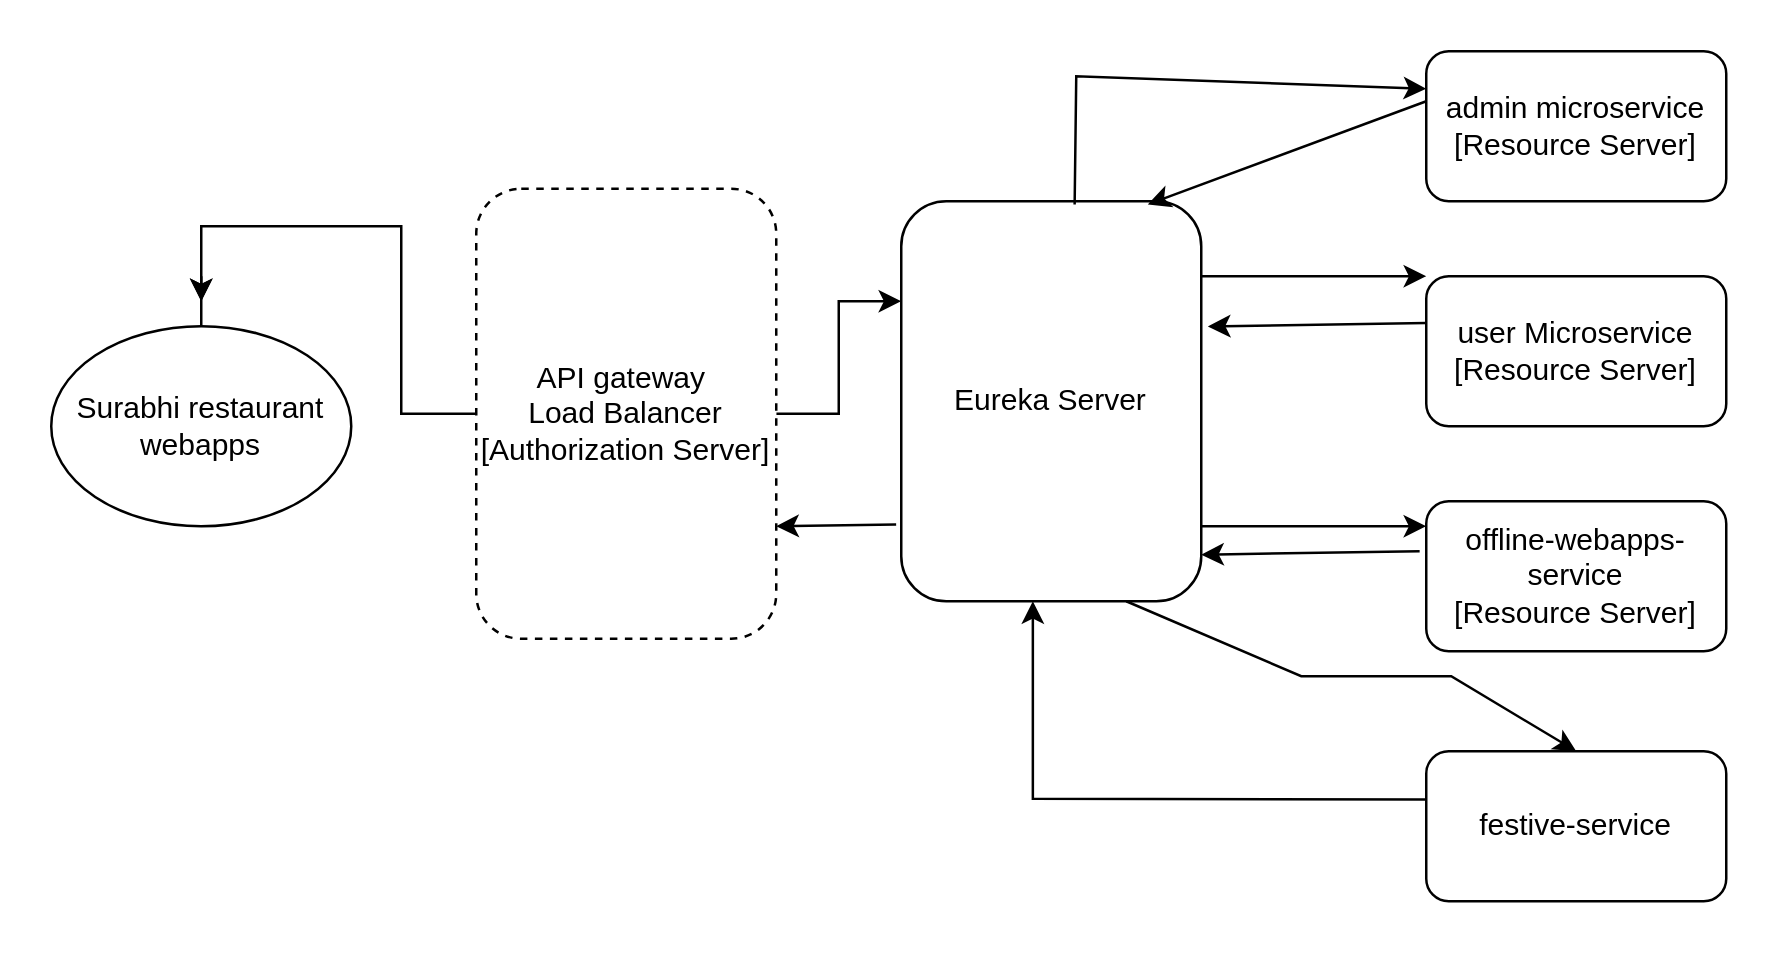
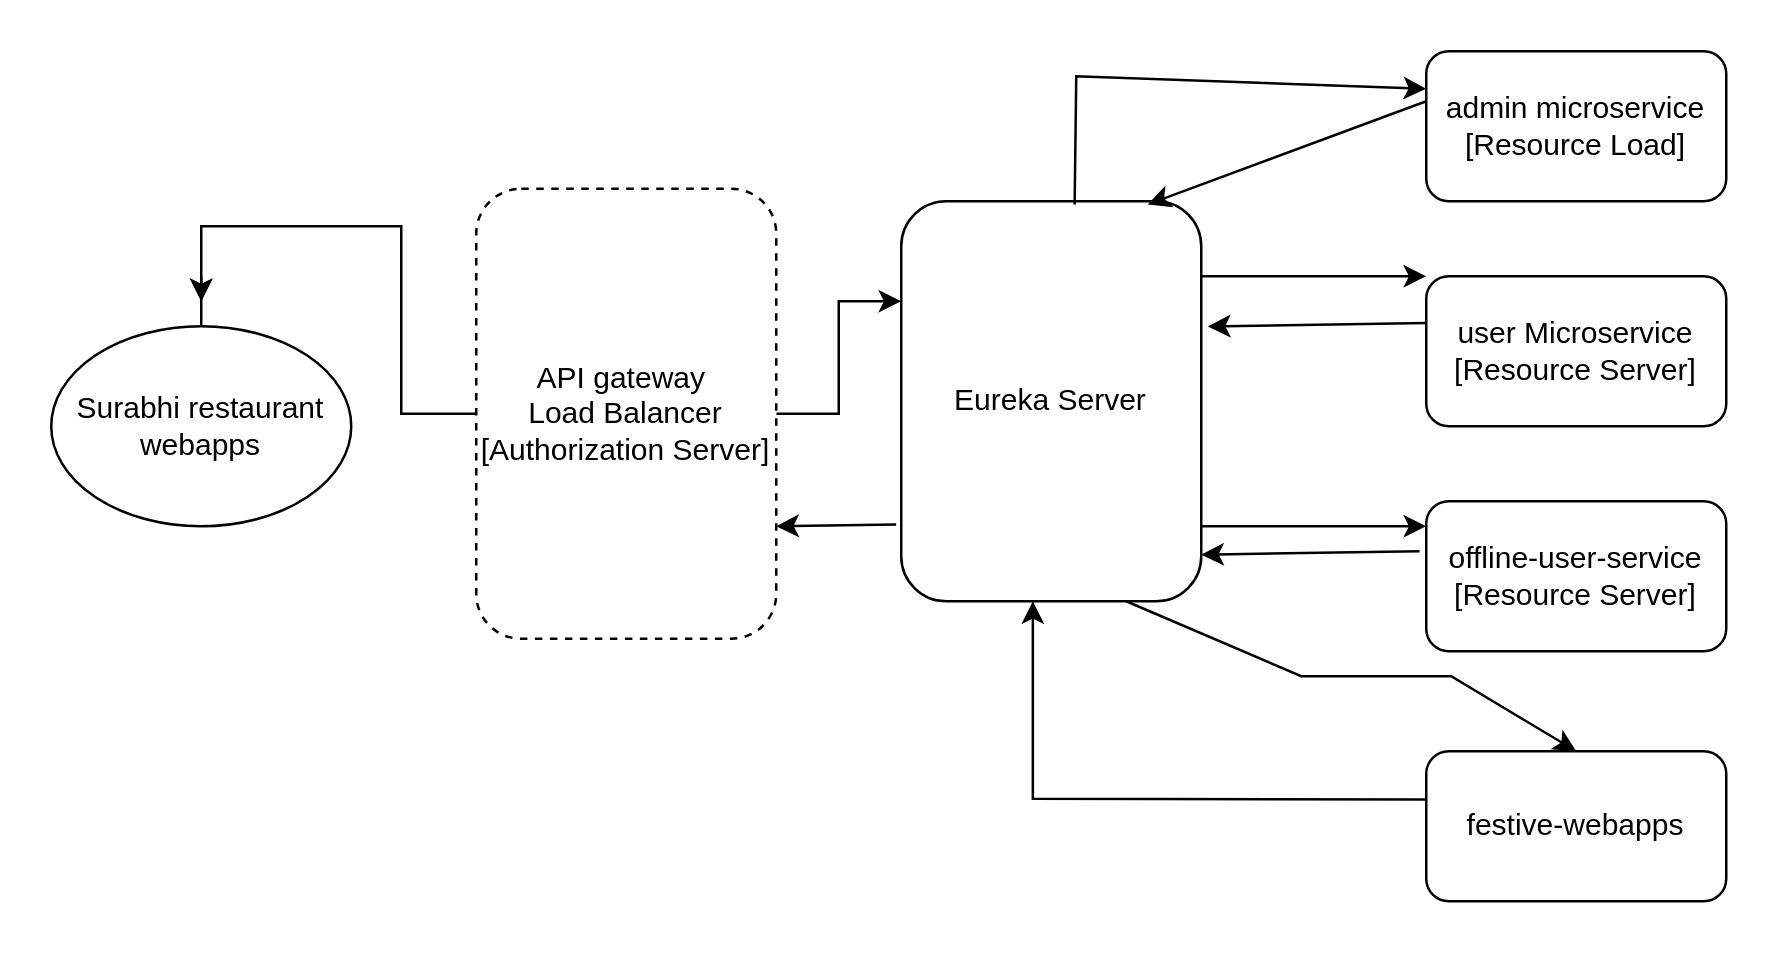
(1576, 126) -> (1576, 126)
(1576, 576) -> (1576, 576)
(1576, 826) -> (1576, 826)
